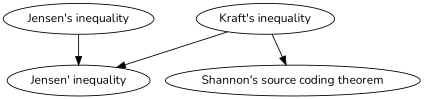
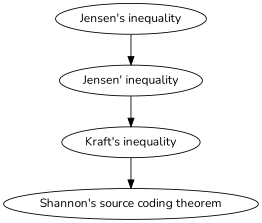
(176, 48) -> (131, 107)
